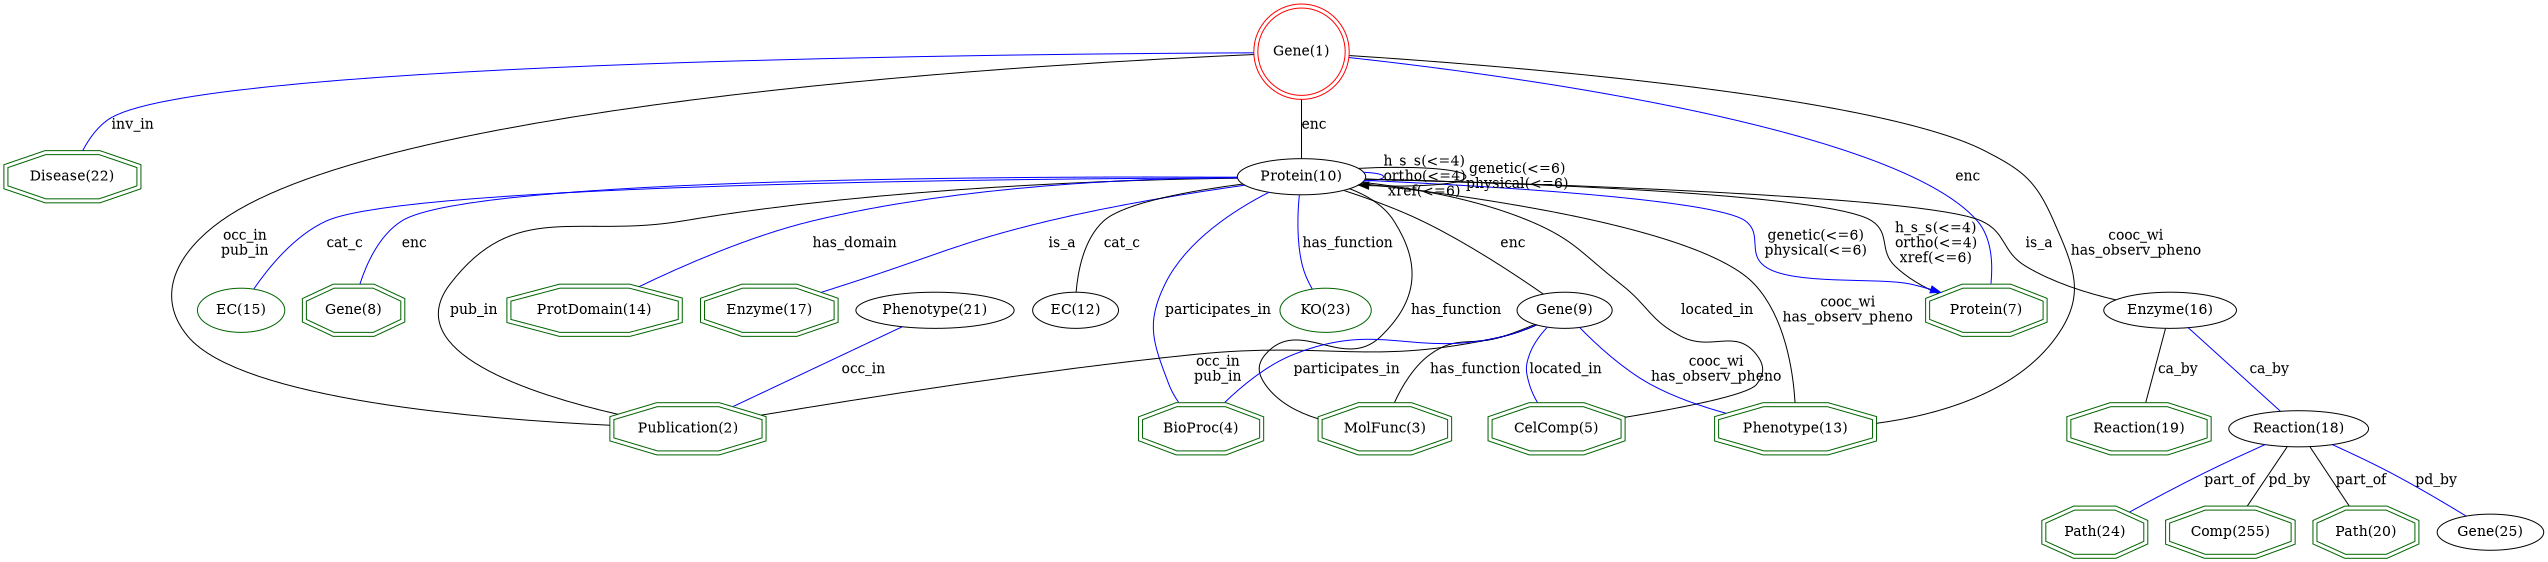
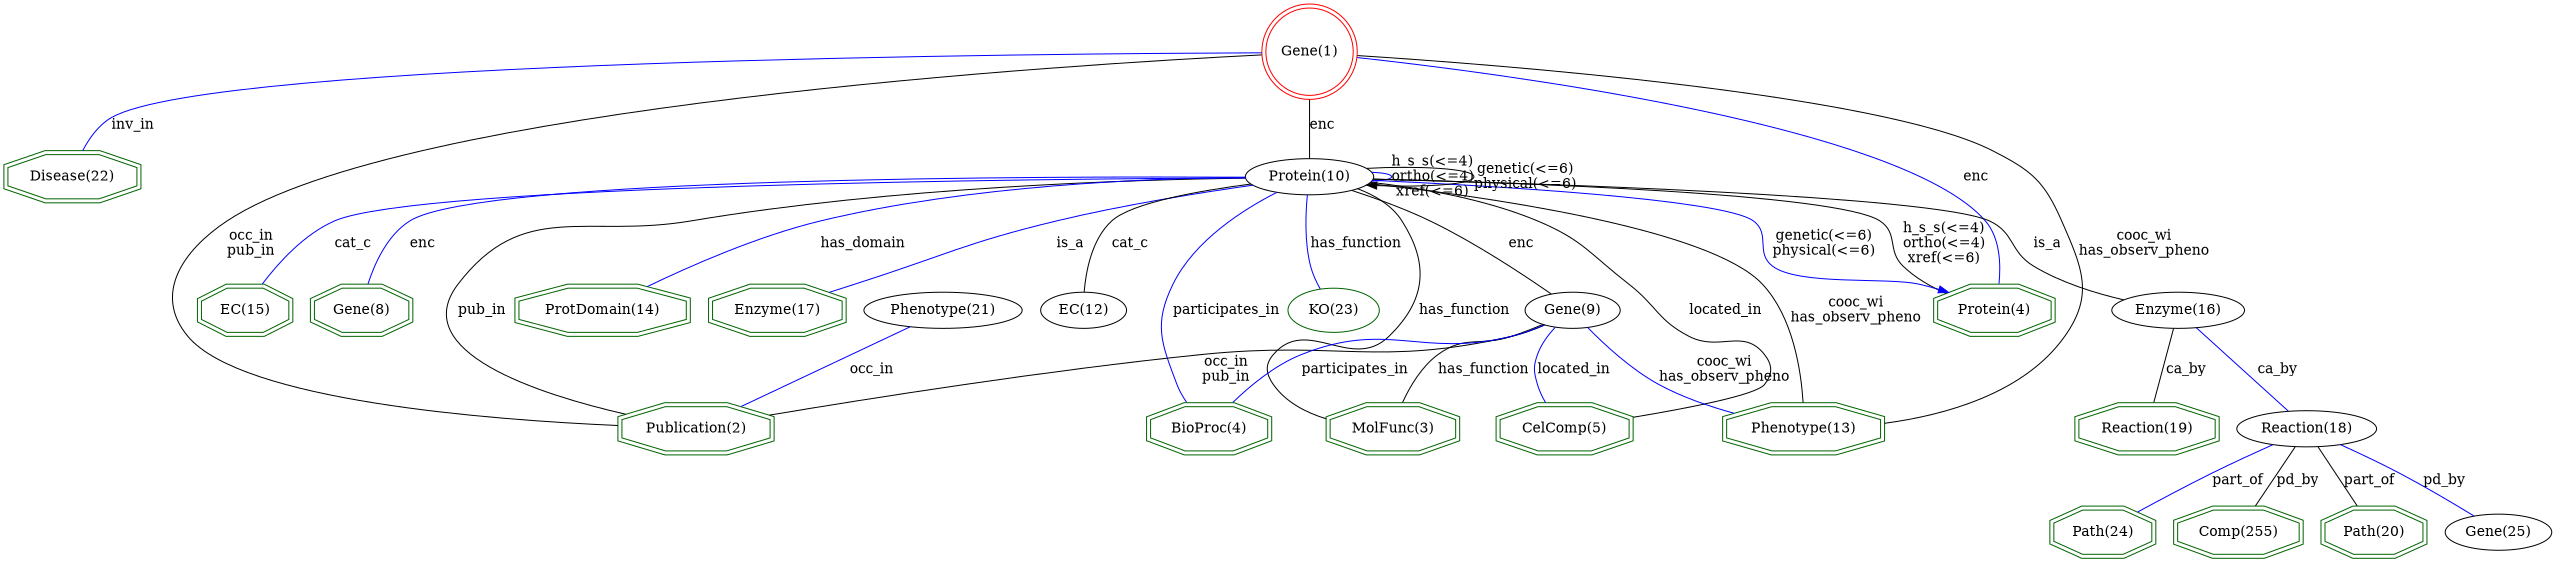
(241, 310) -> (245, 310)
(1986, 310) -> (1994, 310)
